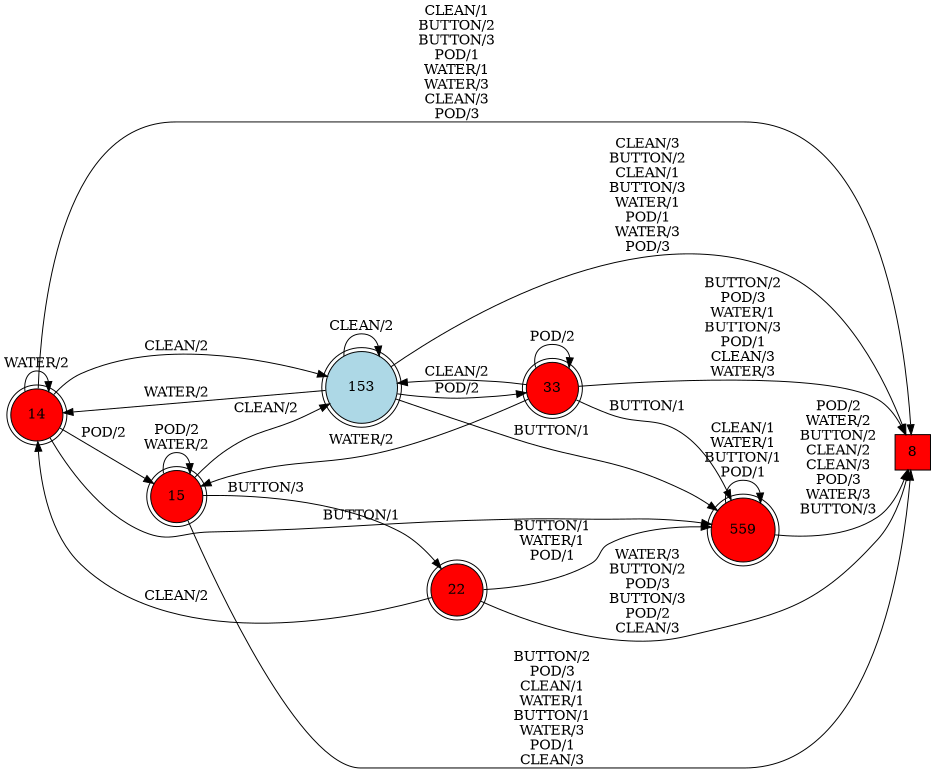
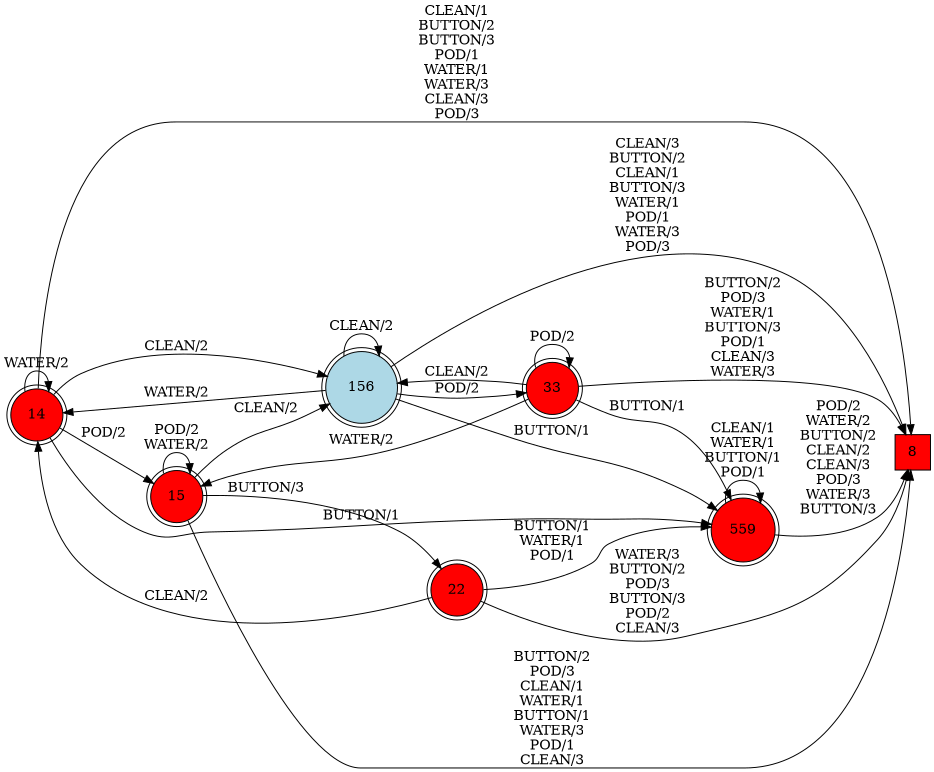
(362, 387) -> (362, 387)
